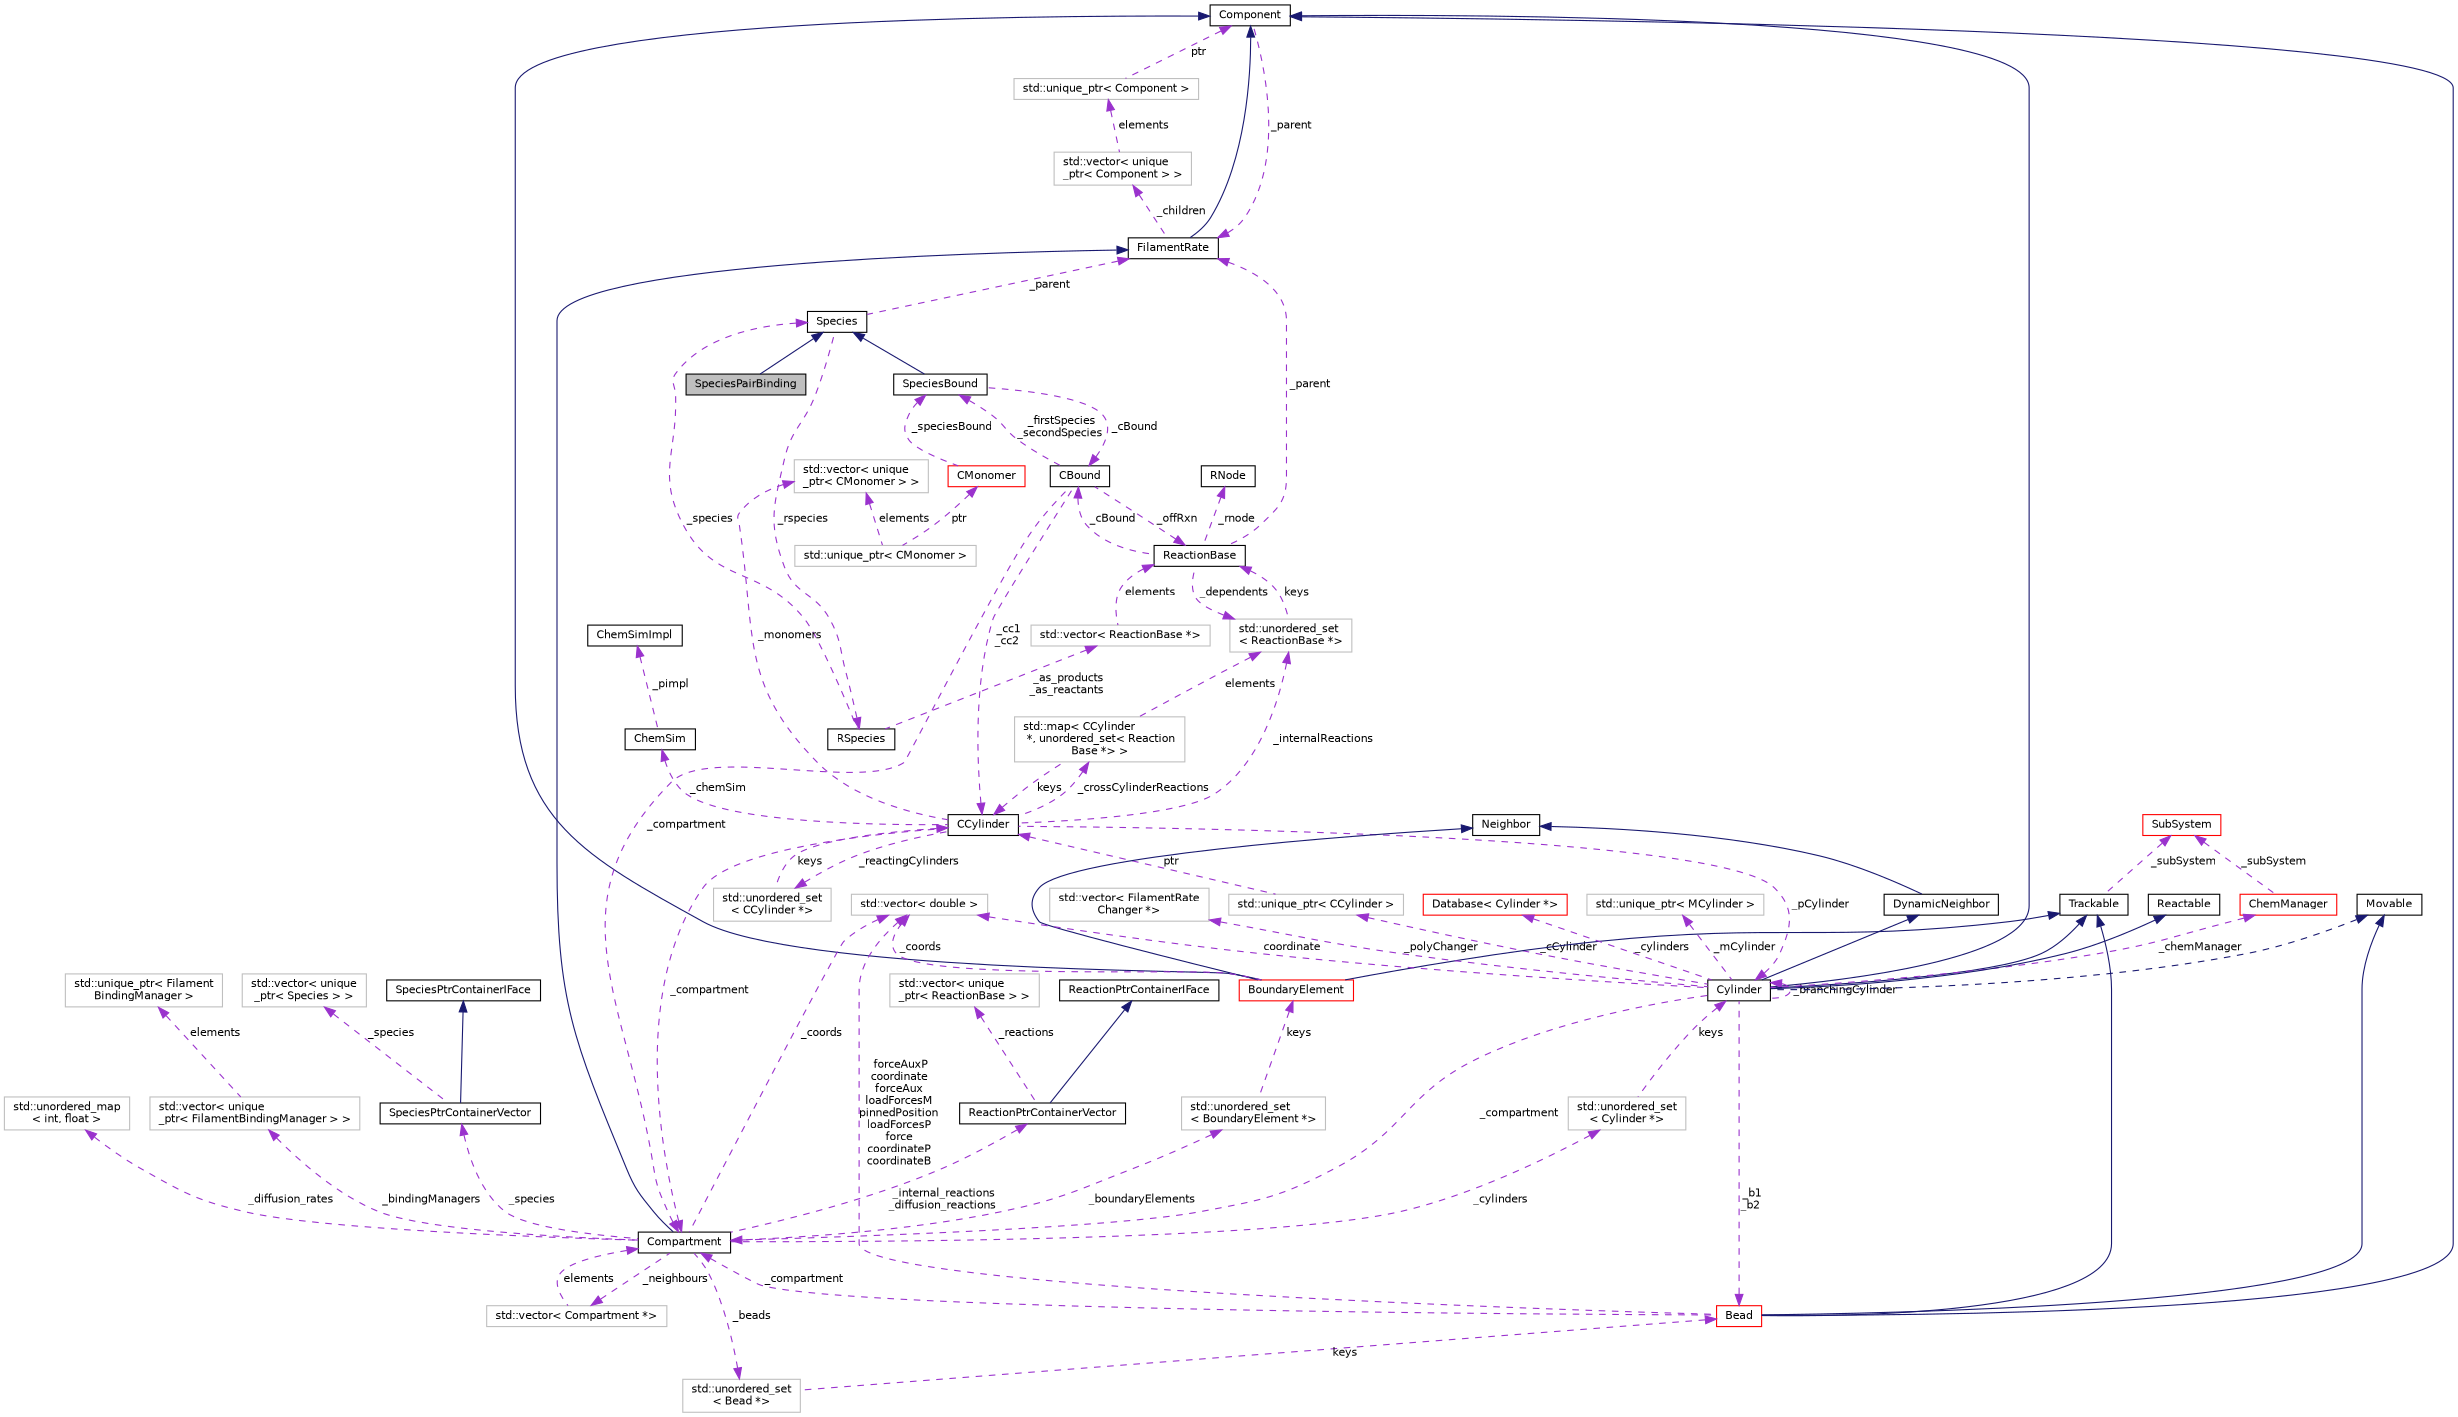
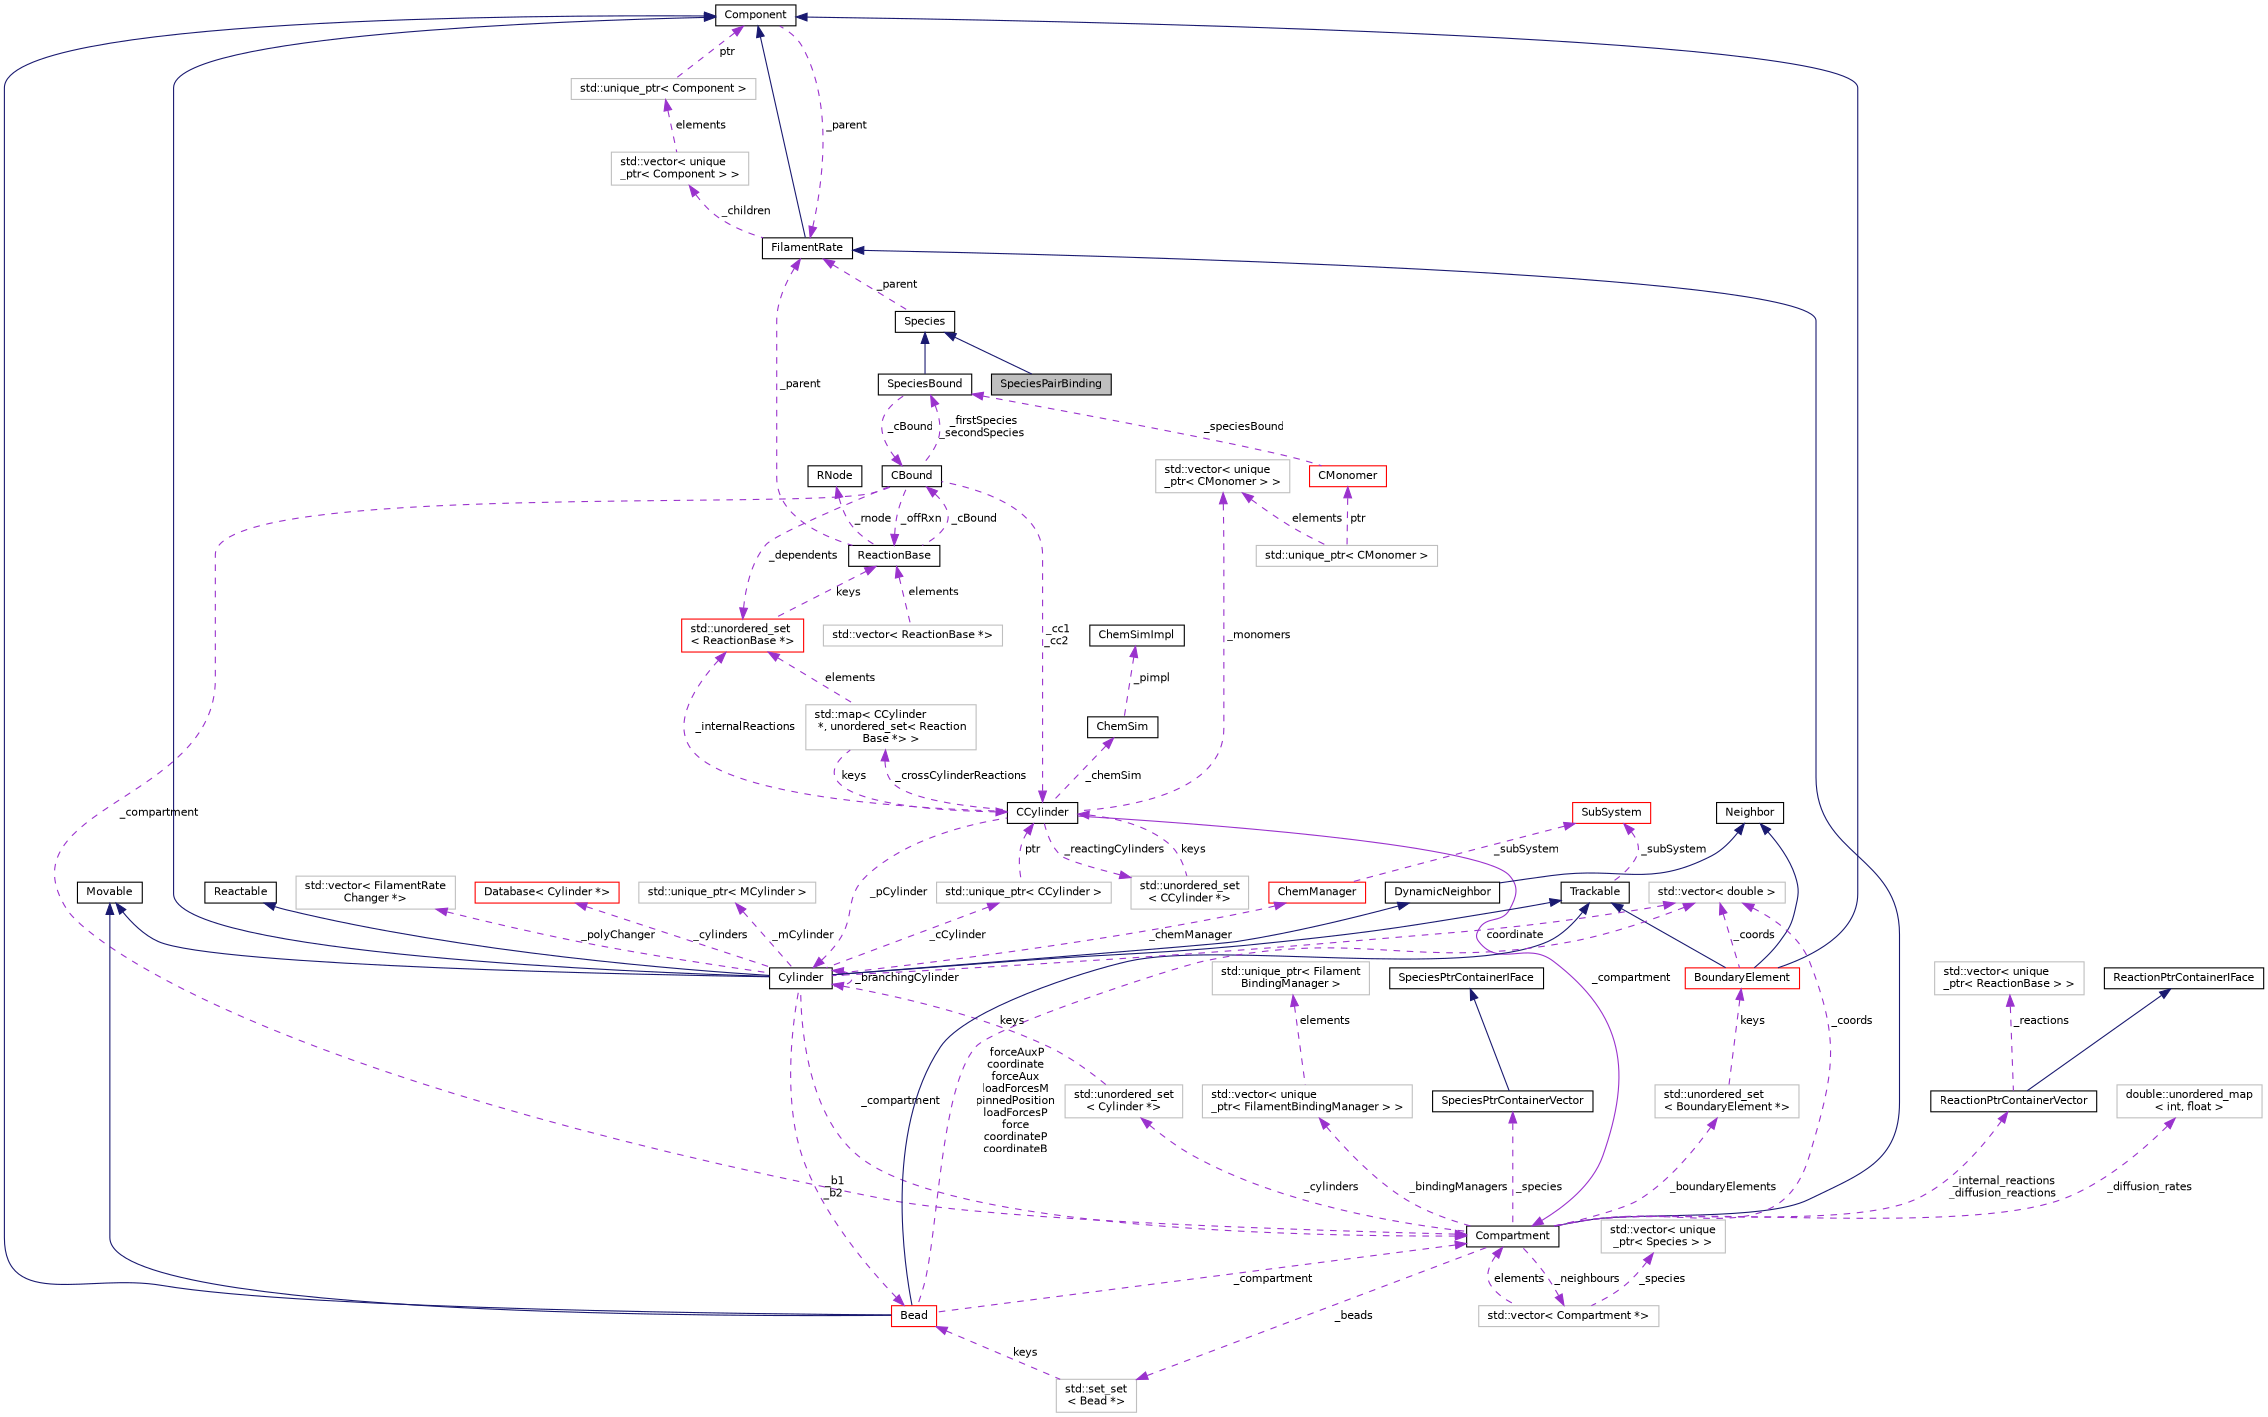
(1196, 598) -> (795, 528)
(1291, 636) -> (743, 636)
(861, 739) -> none
(682, 926) -> (1516, 894)
(2067, 978) -> (440, 968)
(391, 1058) -> (1622, 1288)
(67, 1113) -> (2190, 1101)
(742, 1396) -> (1096, 1396)
